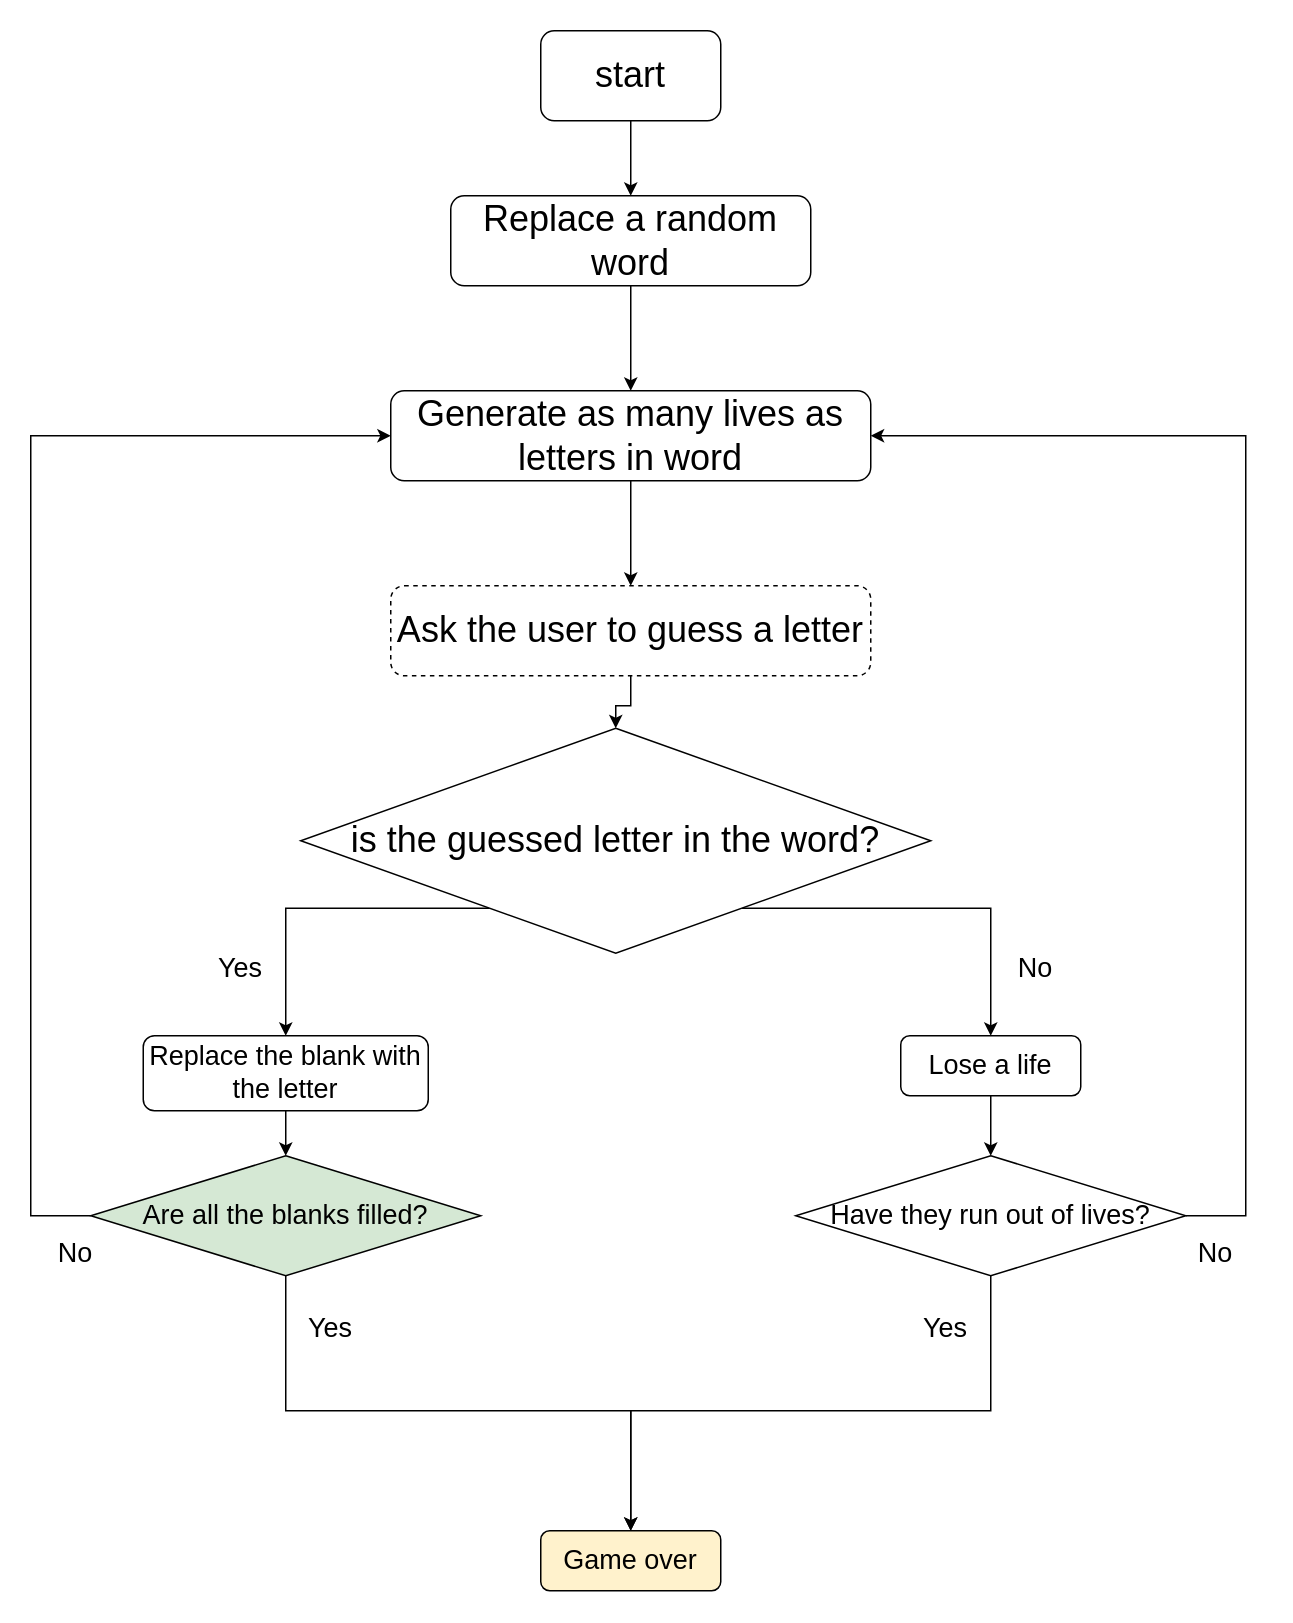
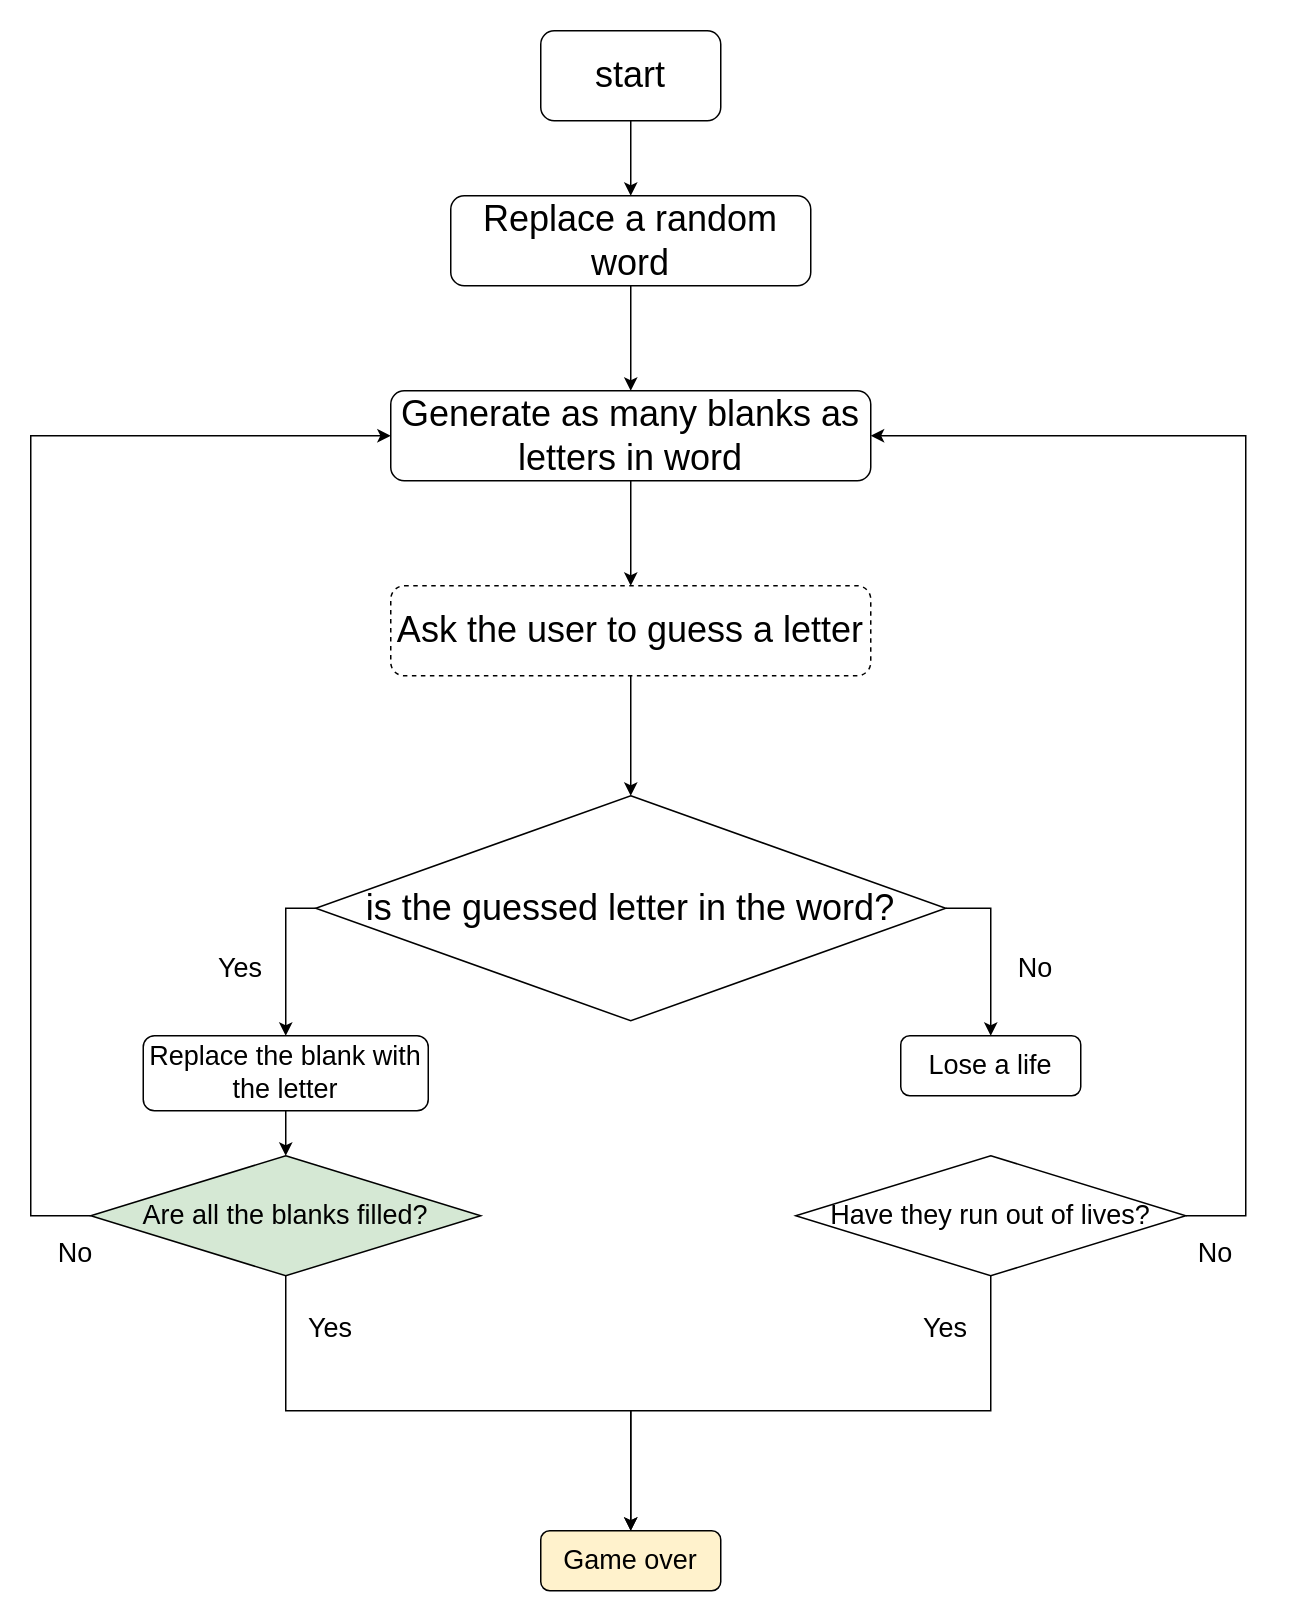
(631, 436) -> (631, 436)
(616, 841) -> (631, 908)
(991, 1121) -> none
